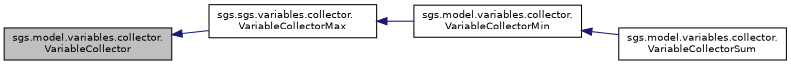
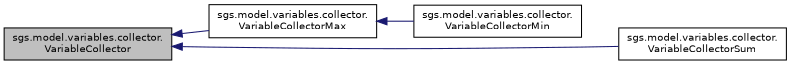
(293, 21) -> (293, 21)
(605, 33) -> (401, 49)
